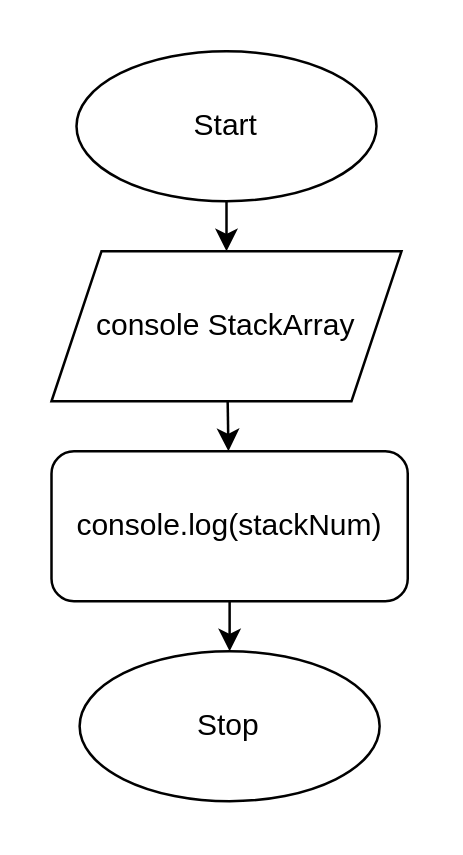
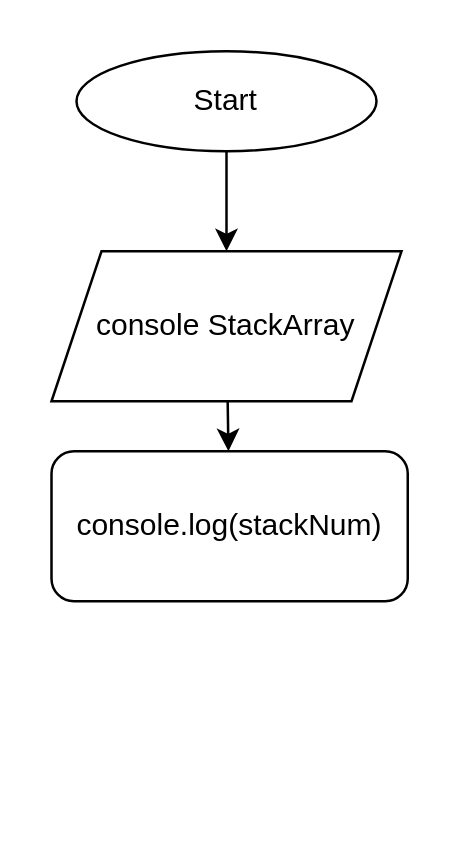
(226, 126) -> (226, 101)
(229, 618) -> none
(229, 726) -> none
